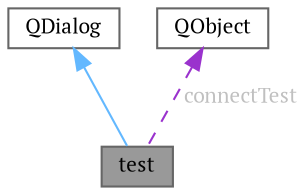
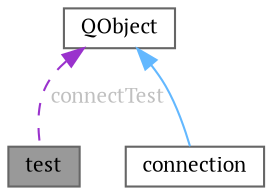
(64, 28) -> none
none -> (195, 167)
